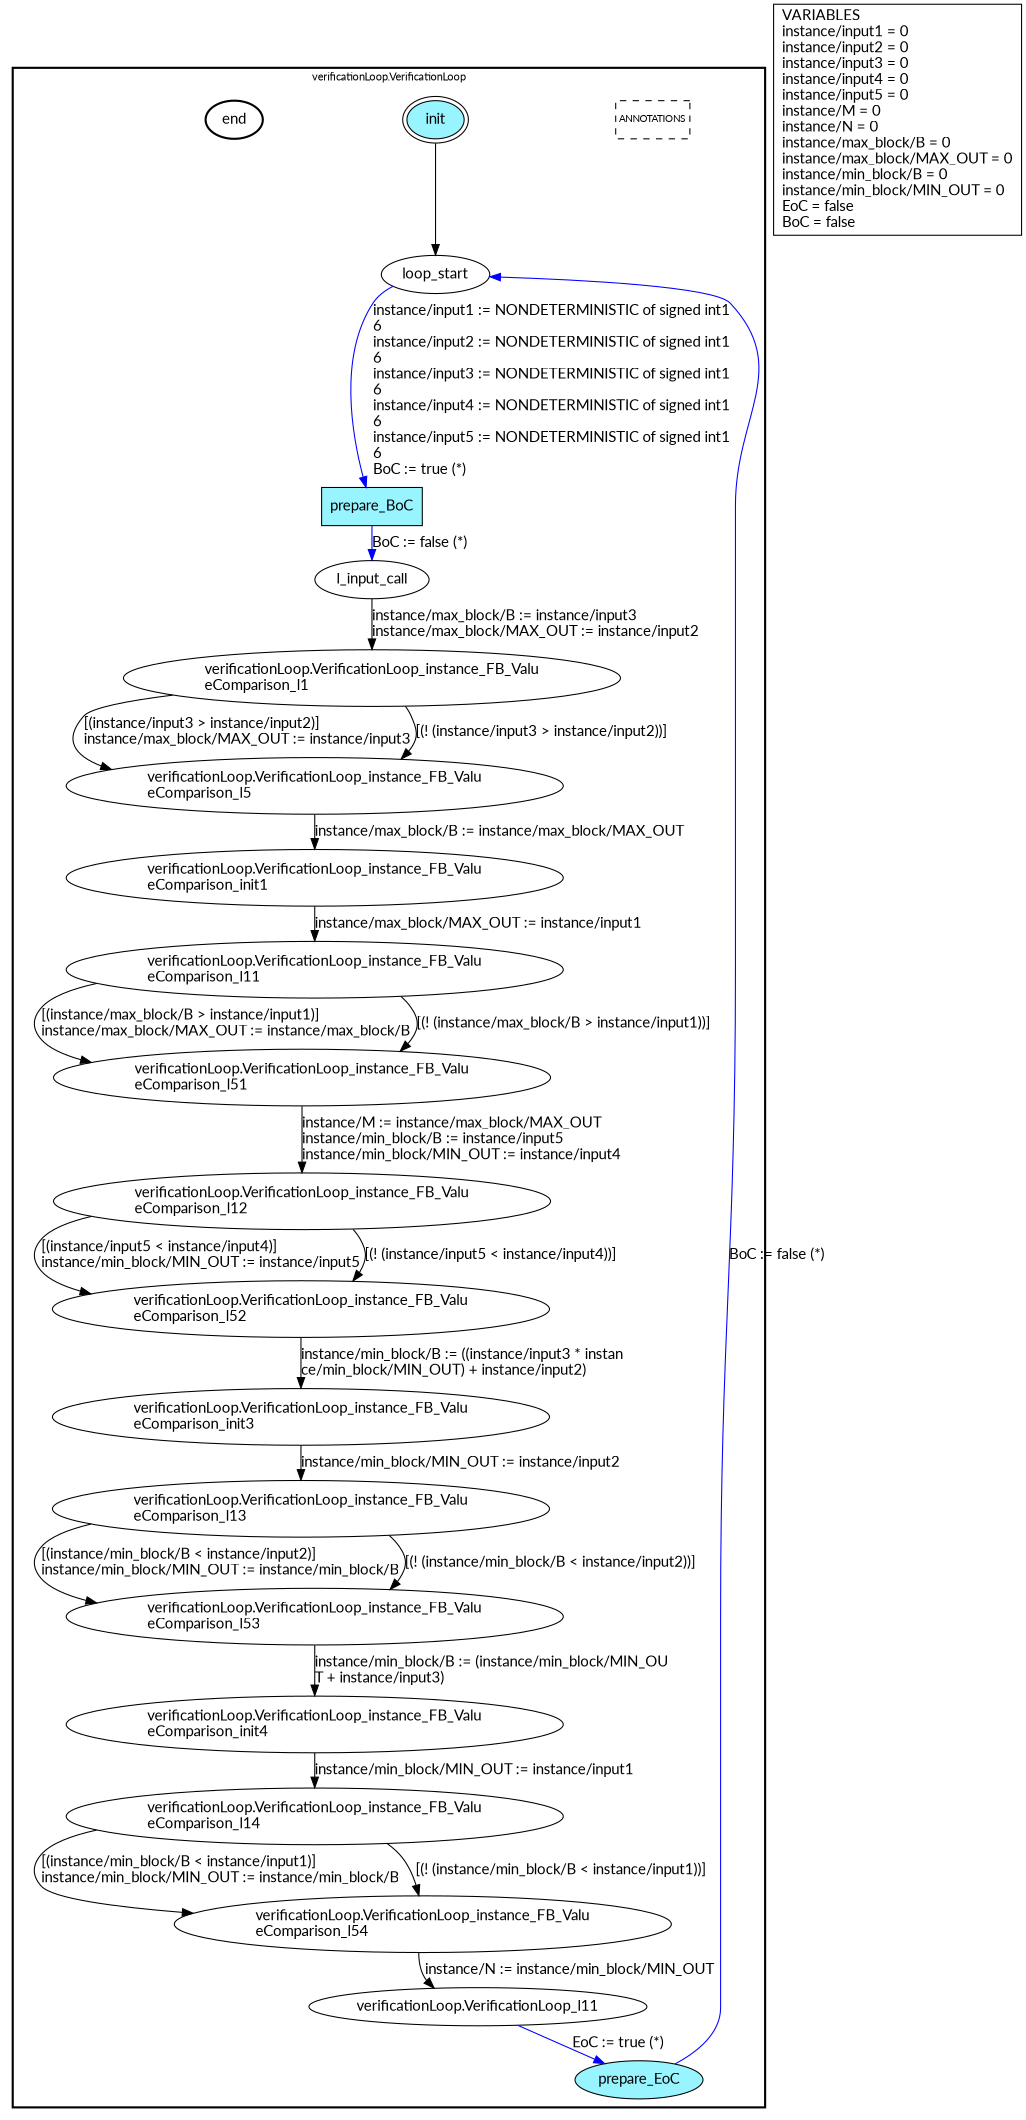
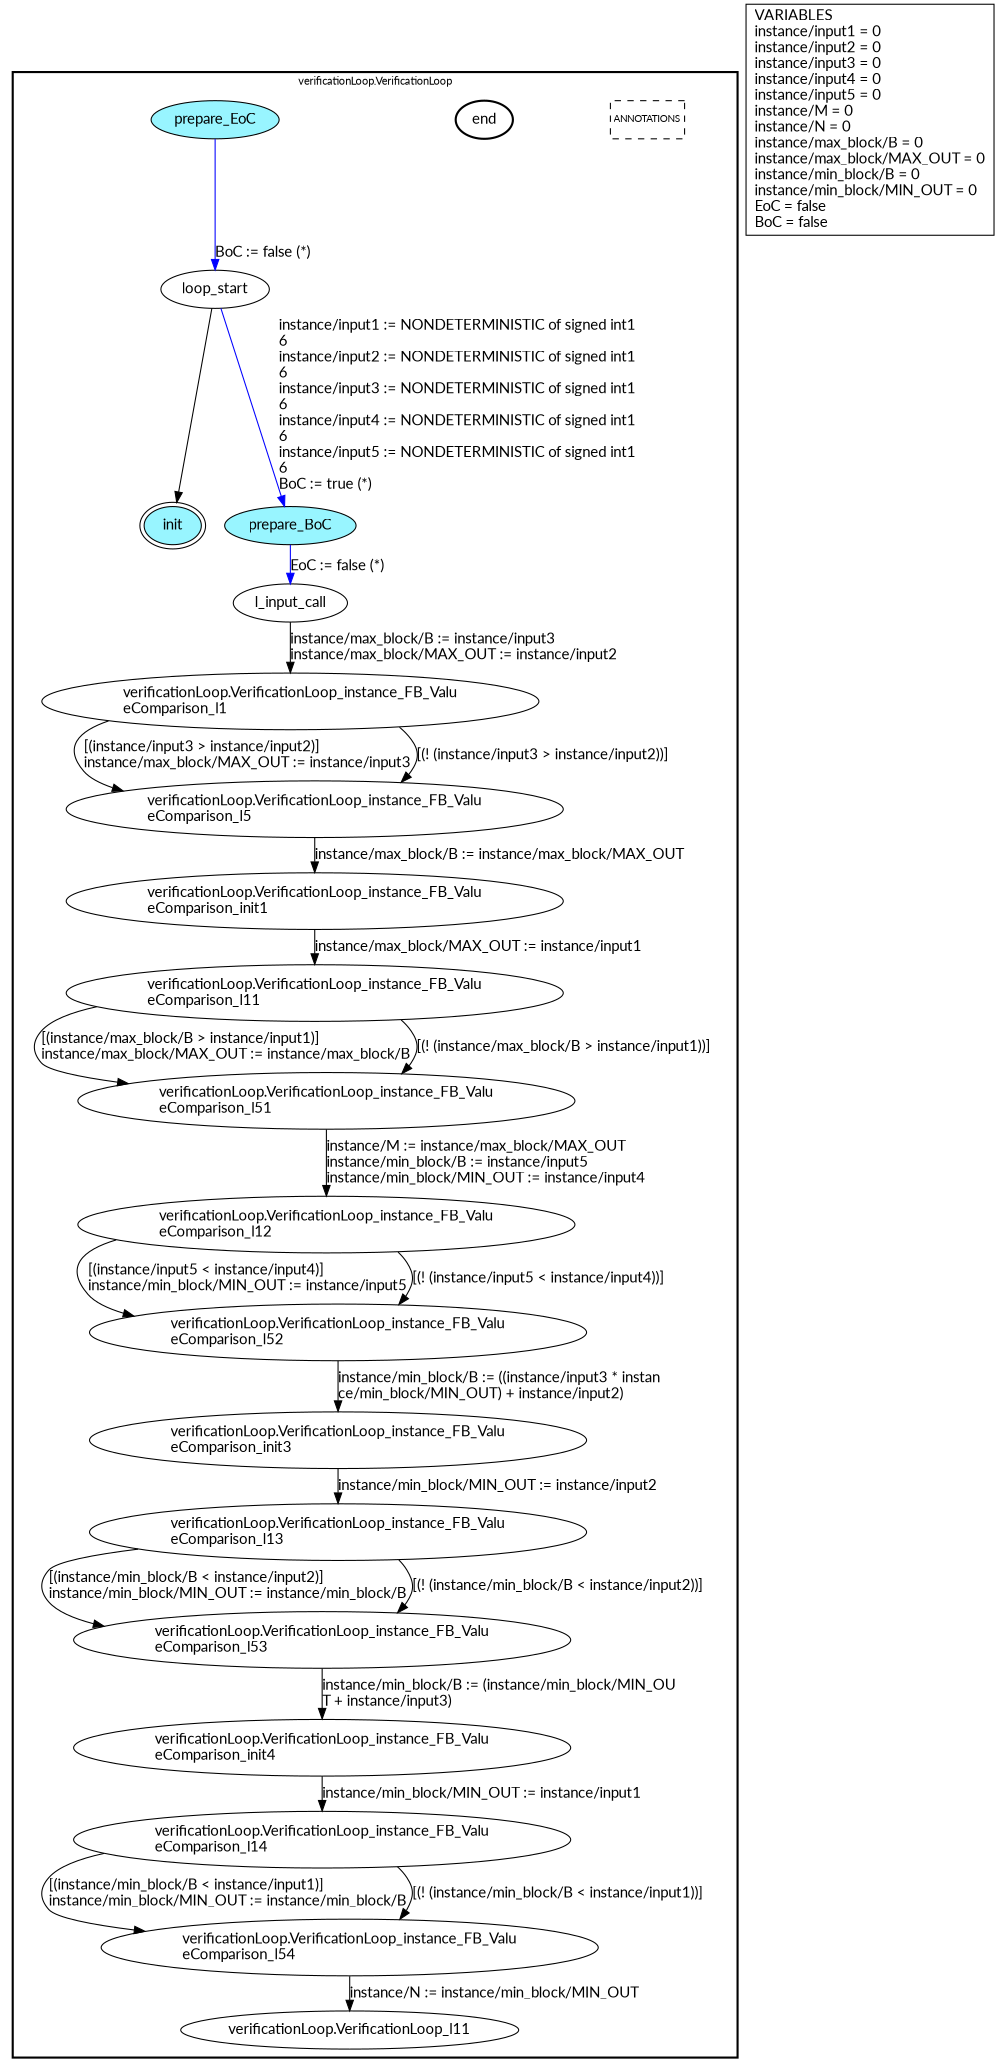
(436, 194) -> (195, 400)
(372, 507) -> (290, 526)
(420, 543) -> (338, 566)
(556, 2042) -> none
